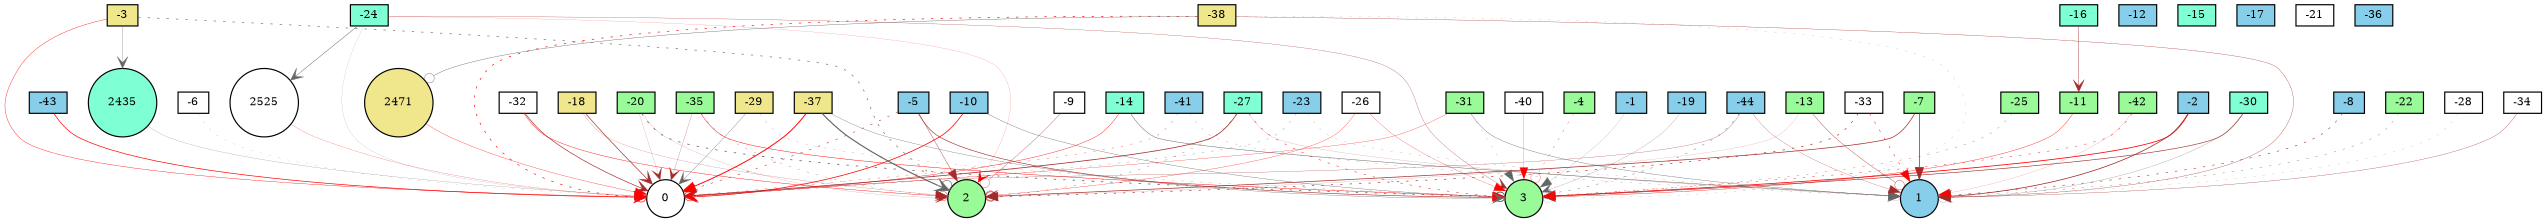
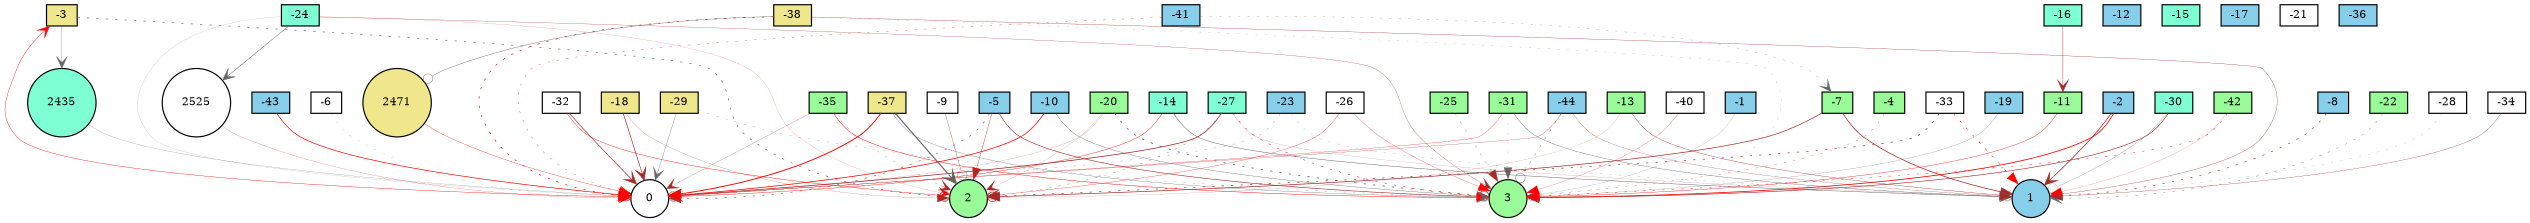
(175, 173) -> (263, 181)
(1533, 176) -> (1516, 24)
